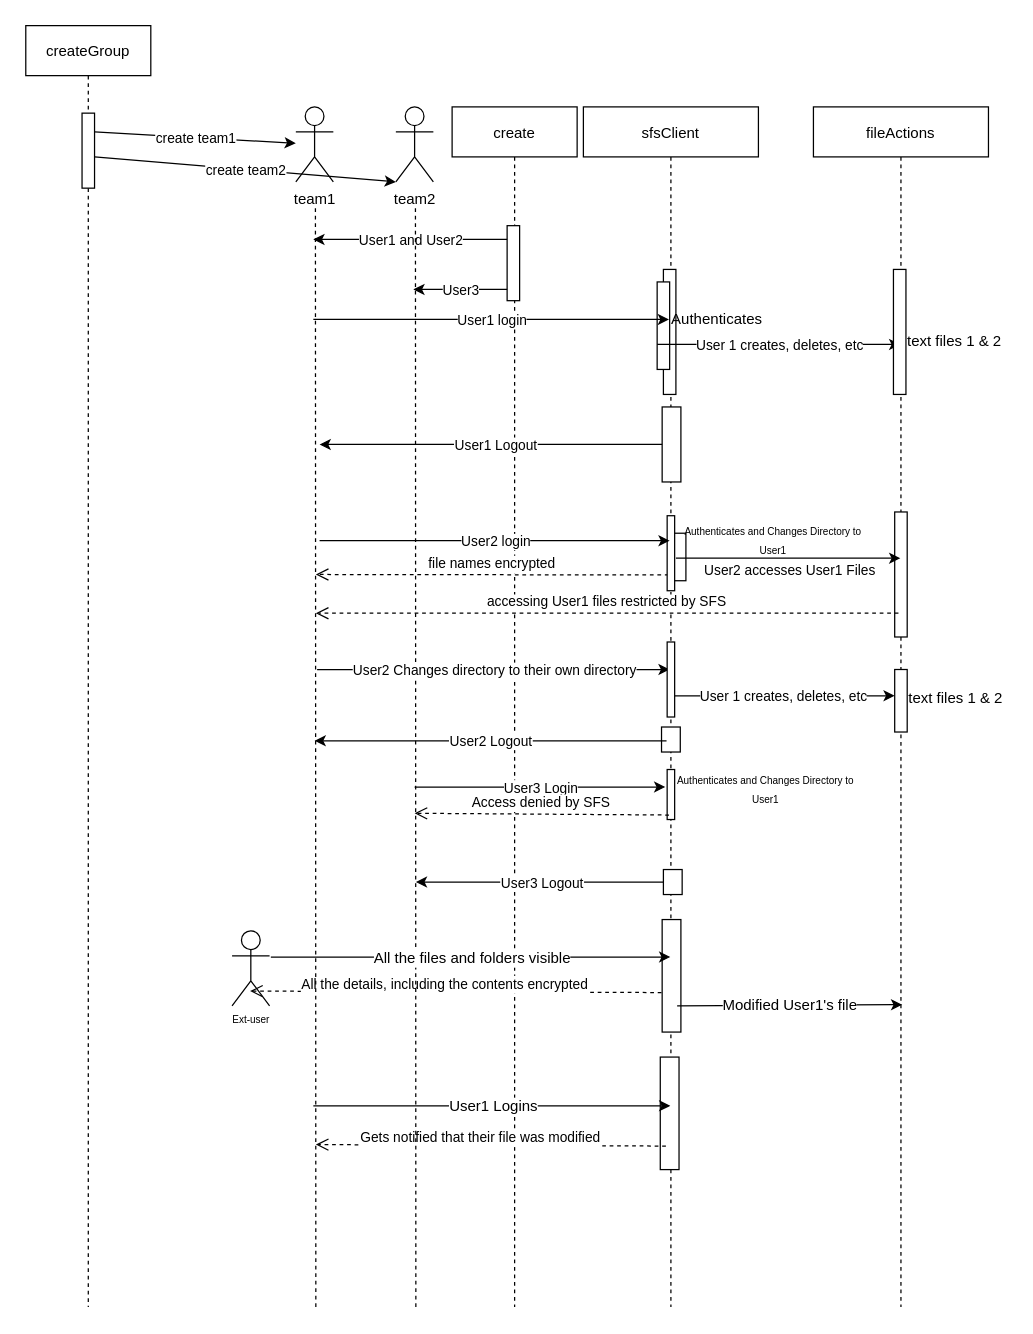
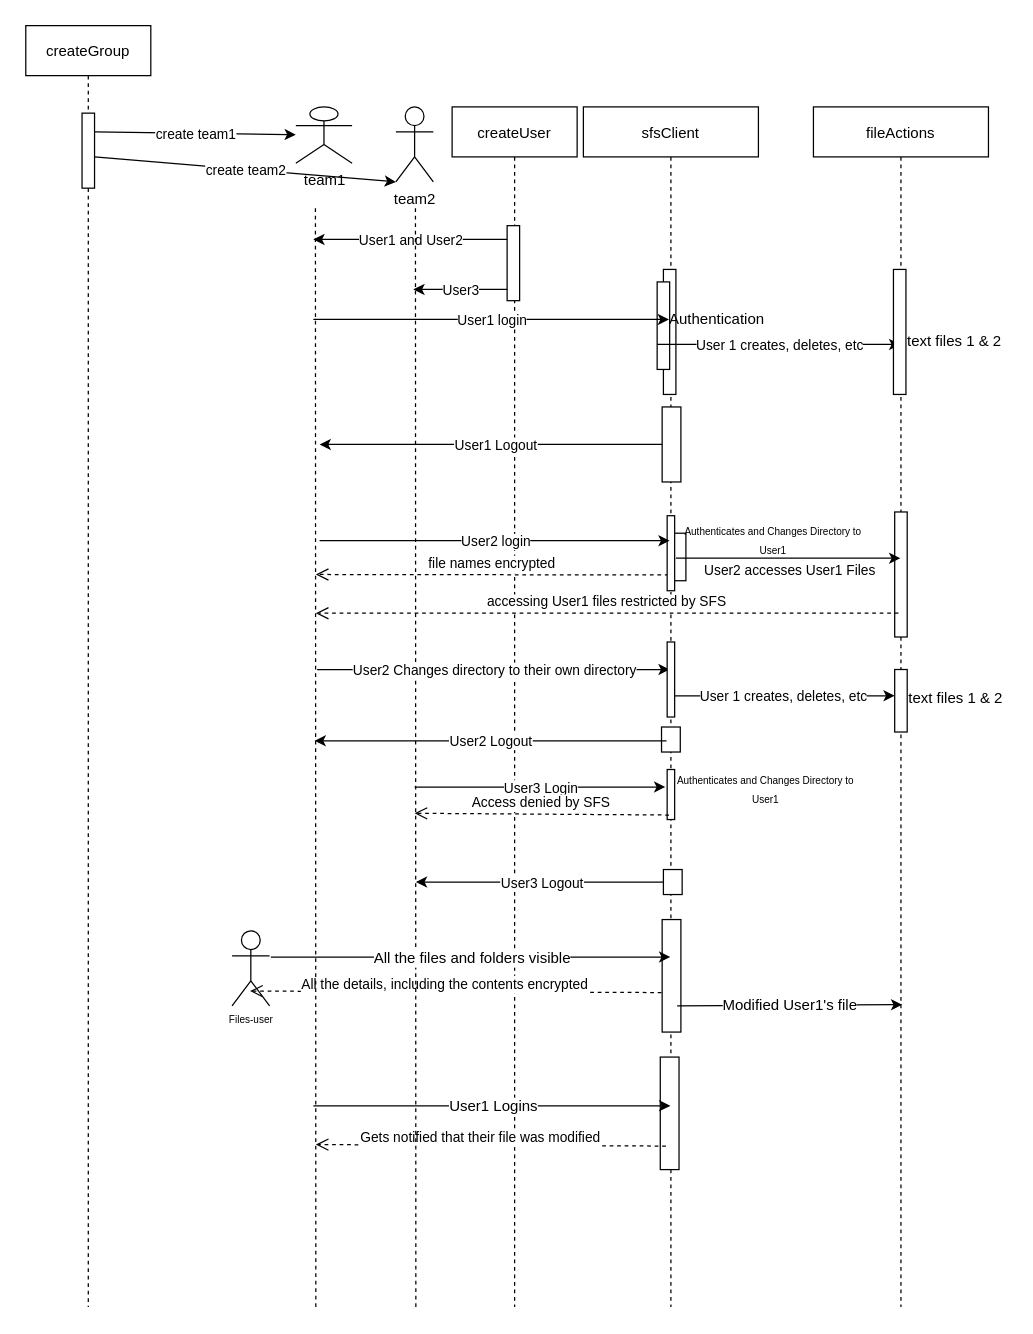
(514, 133) -> (514, 133)
(314, 144) -> (324, 135)
(717, 319) -> (717, 319)
(251, 1020) -> (251, 1020)
